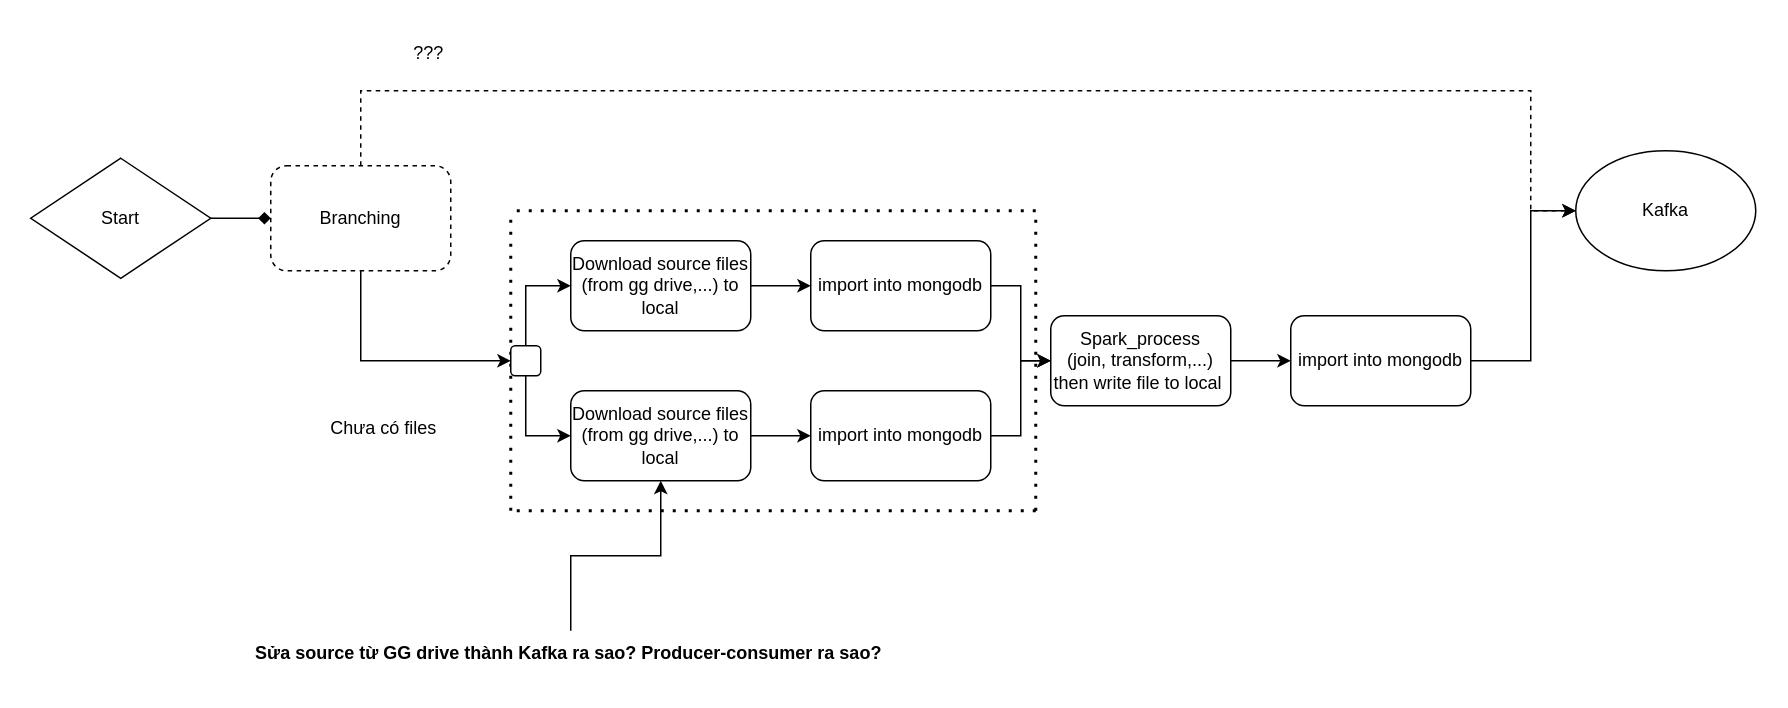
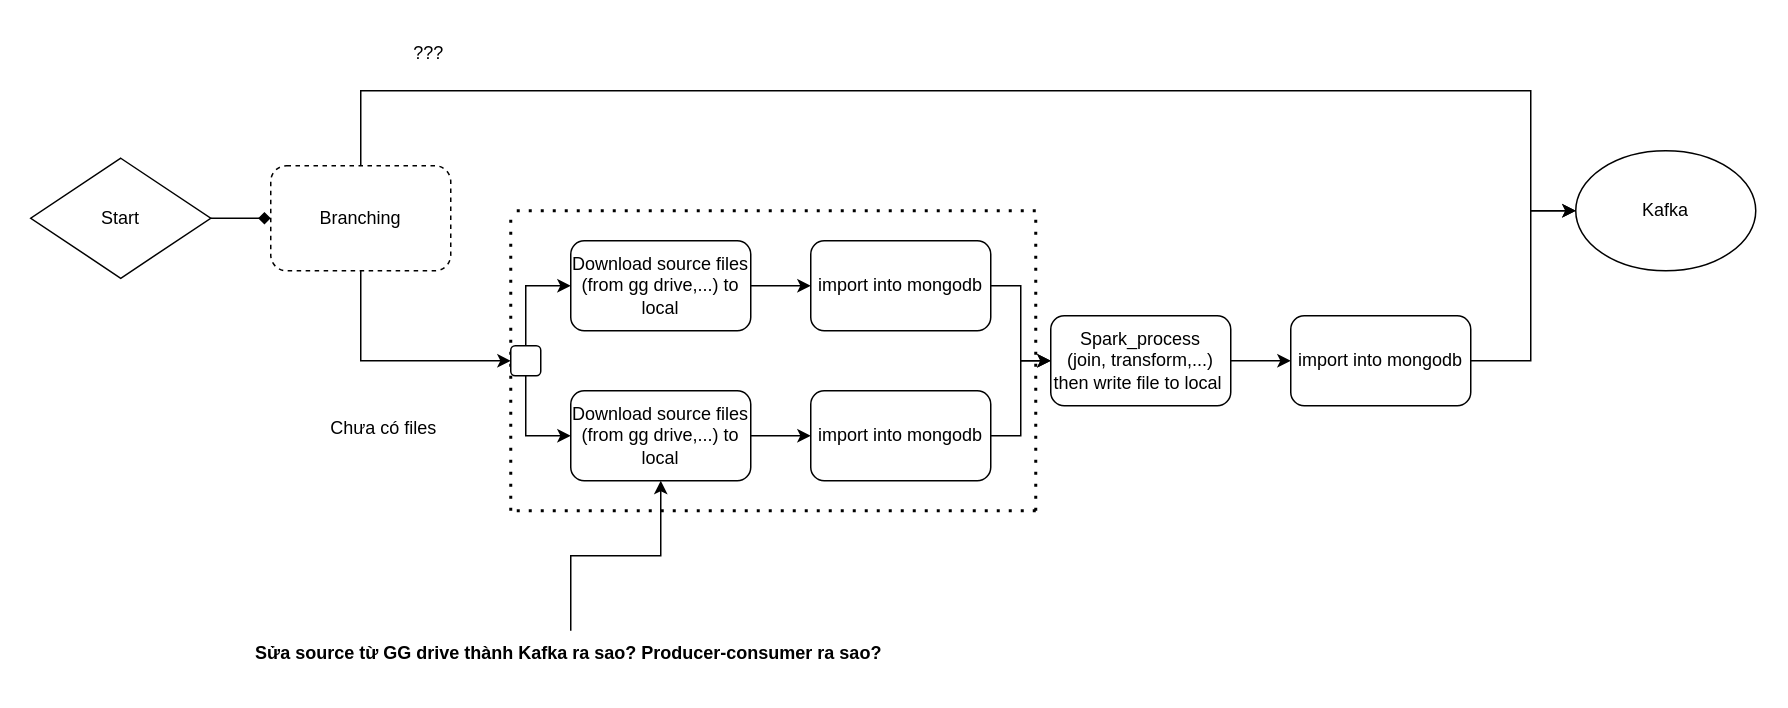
(969, 91) -> (969, 91)
